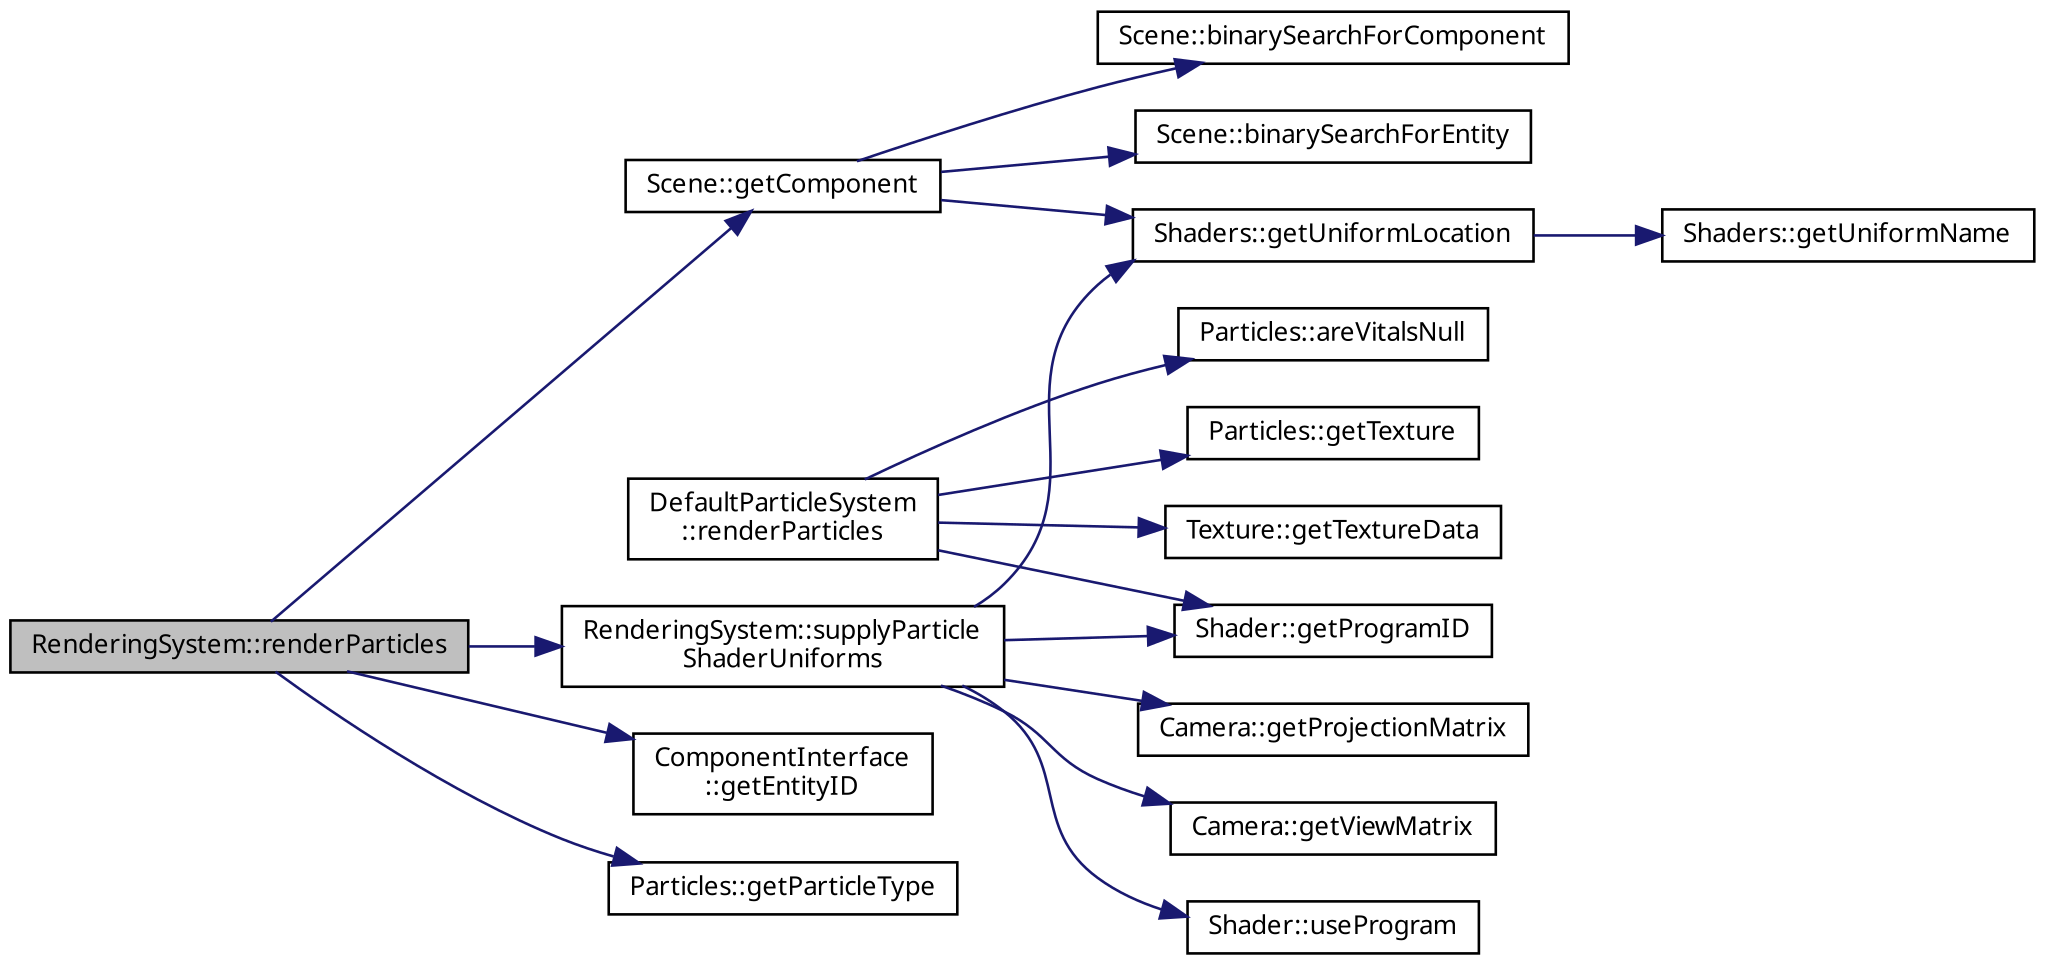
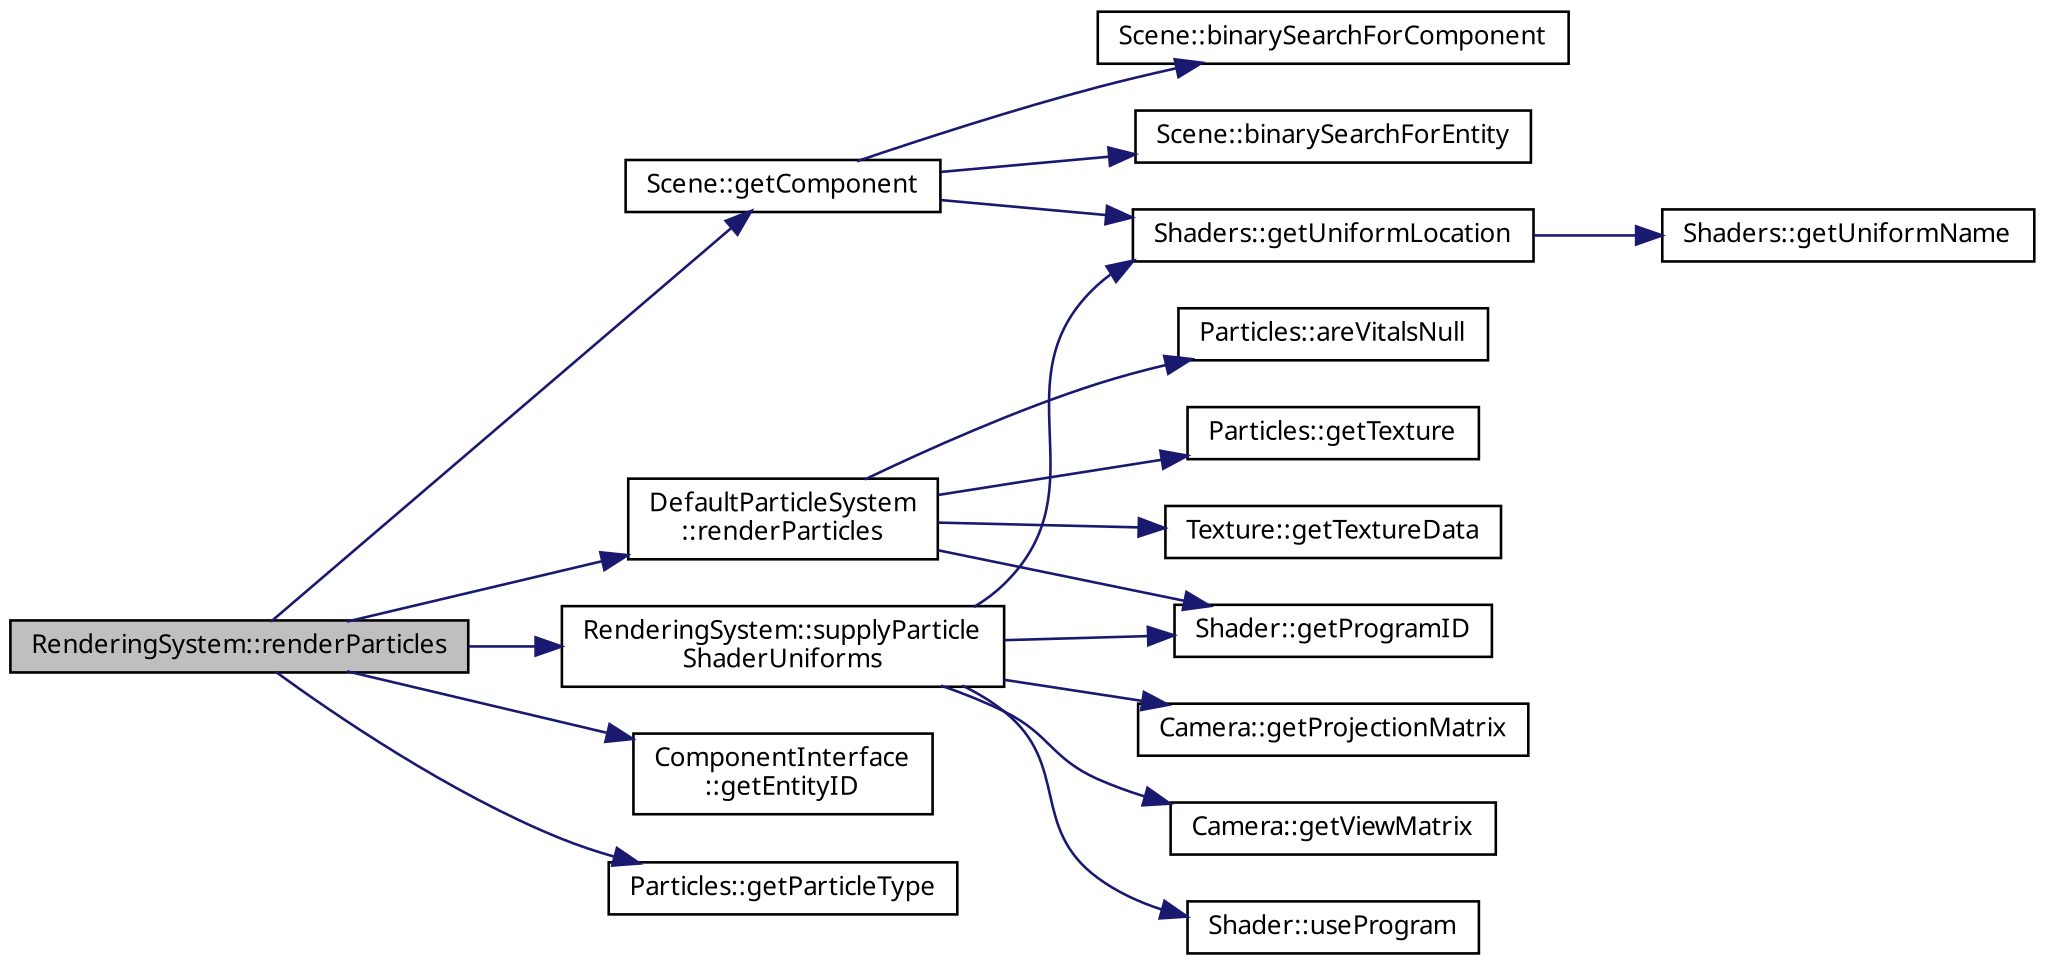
none -> (474, 591)
